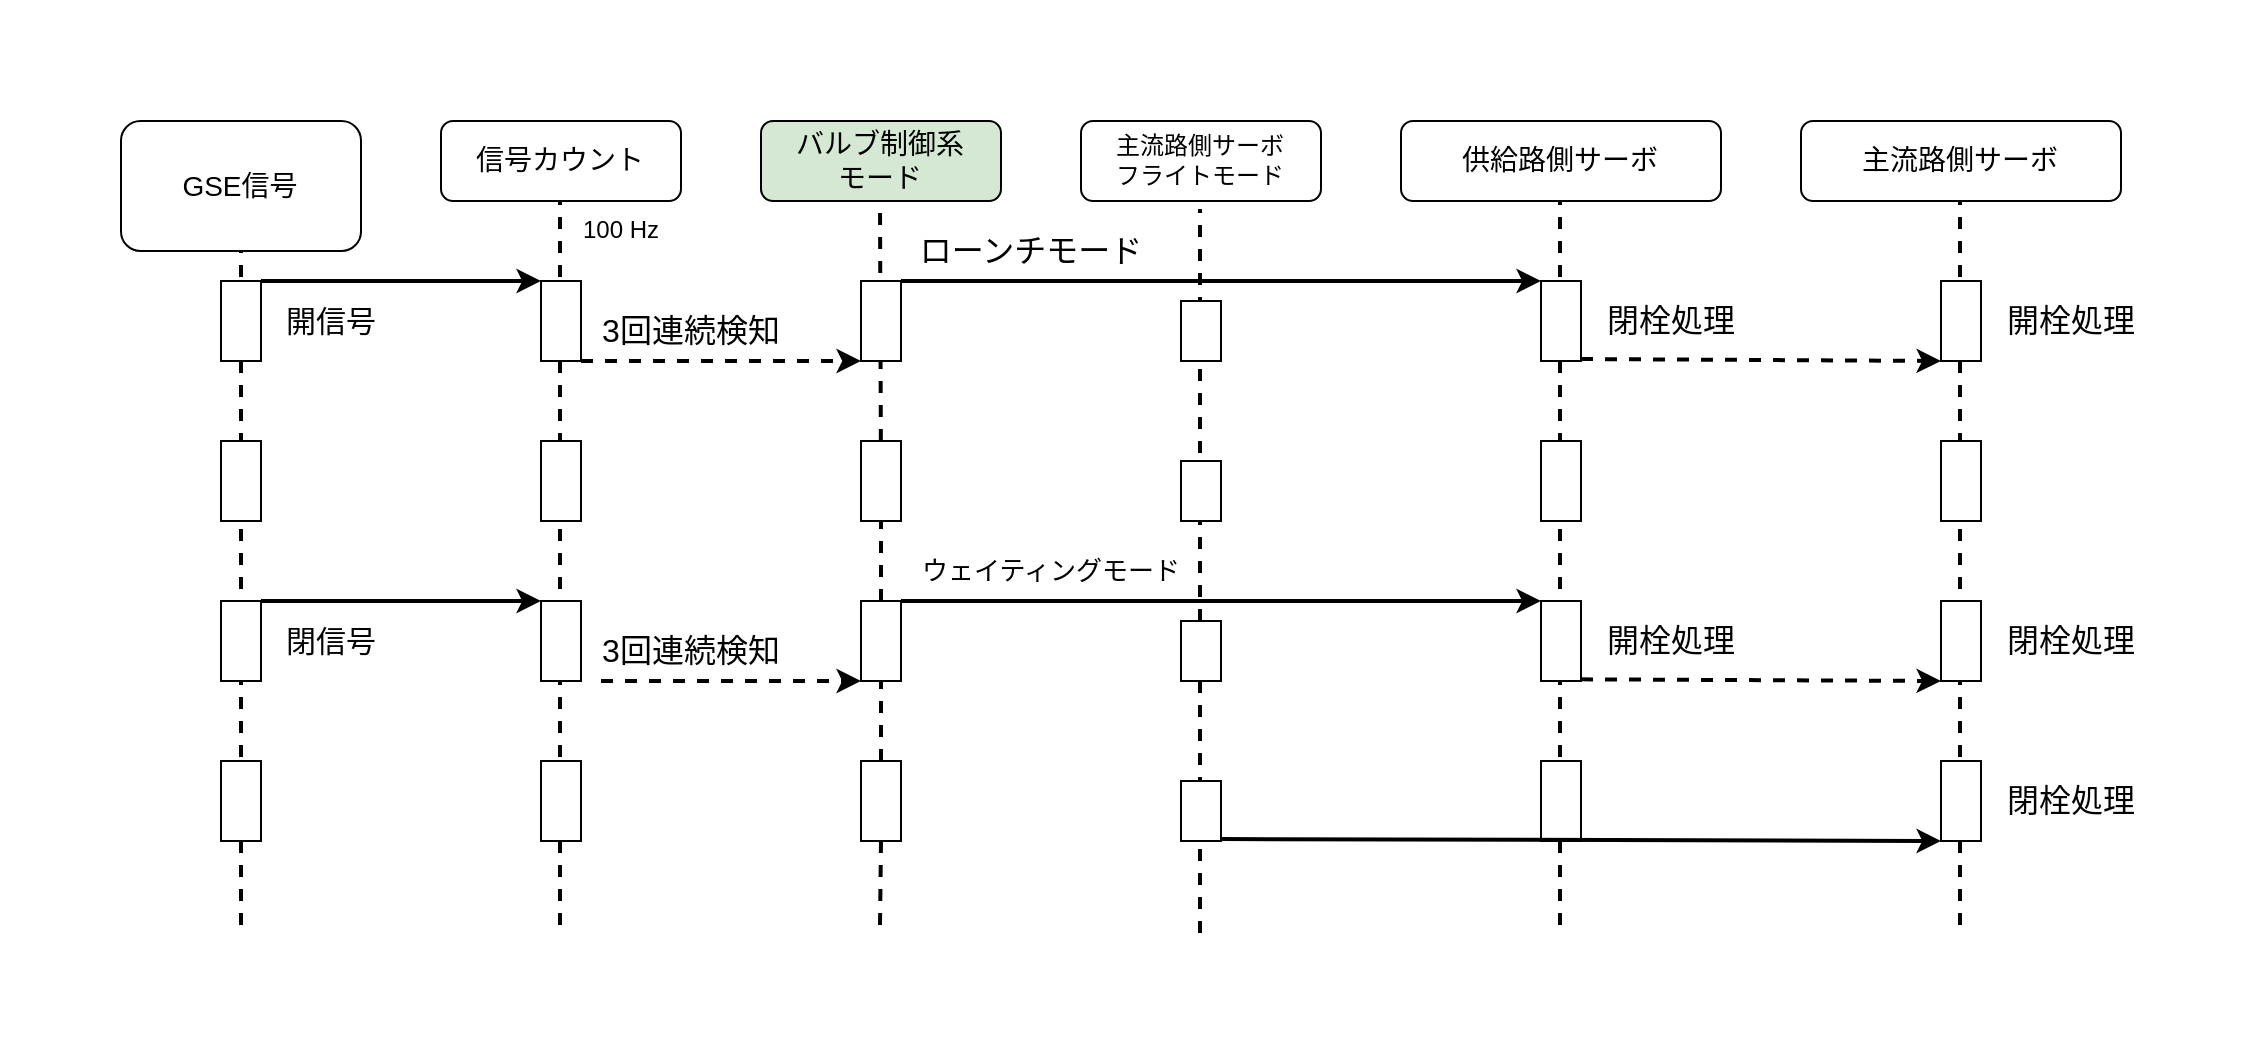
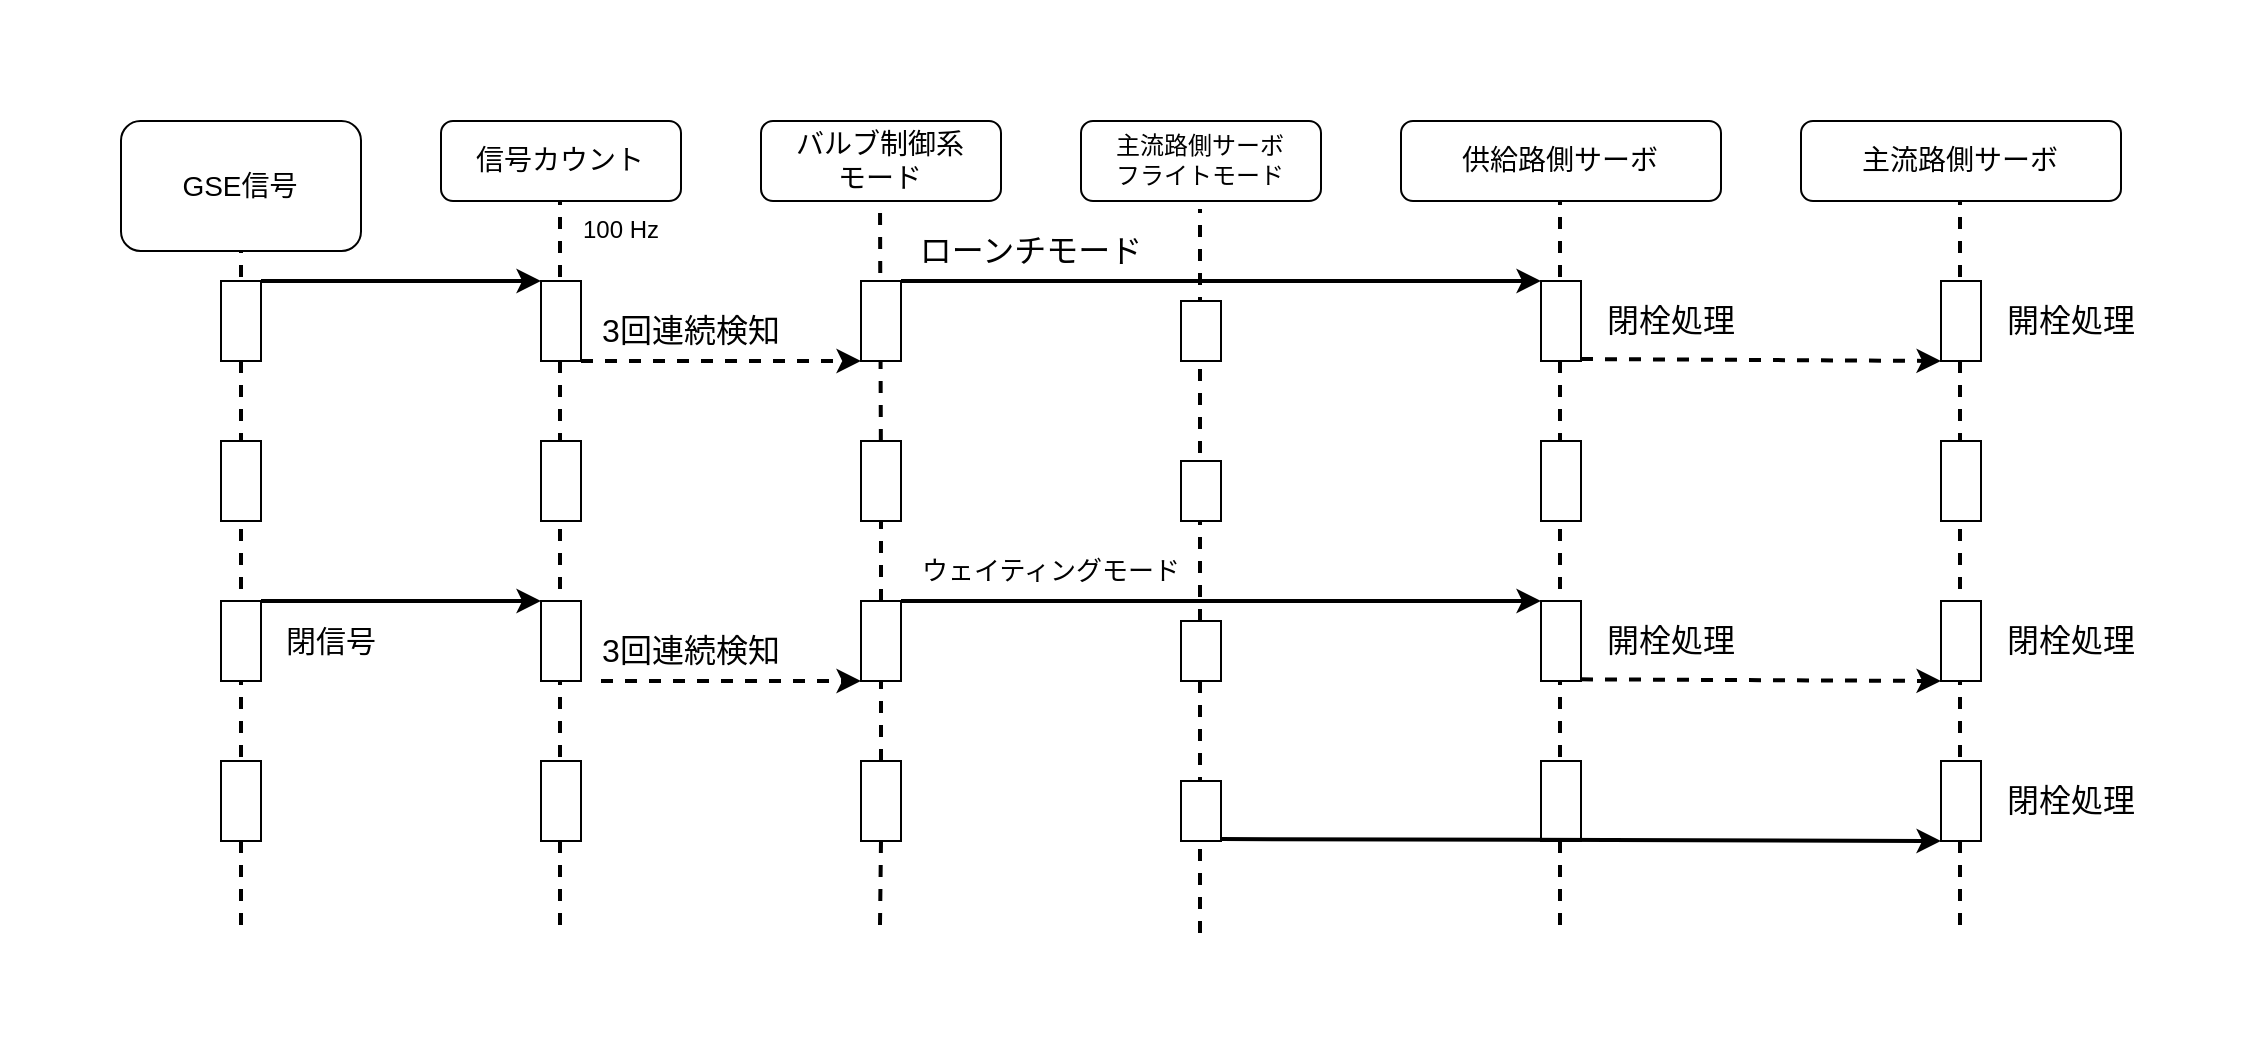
(881, 161) -> (881, 161)
(331, 321) -> none
